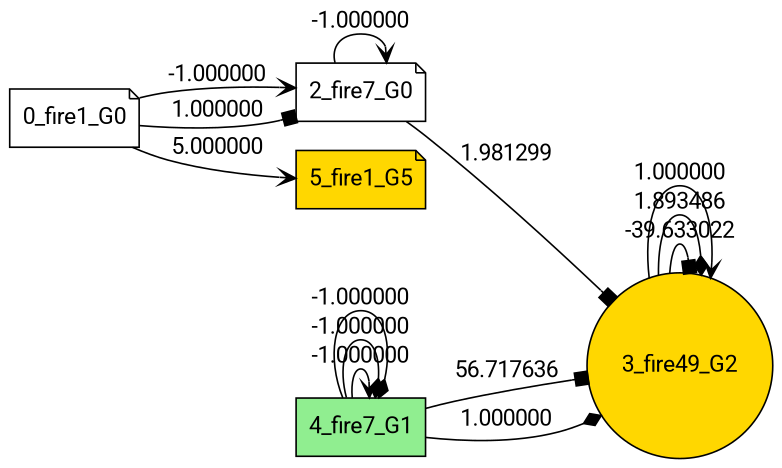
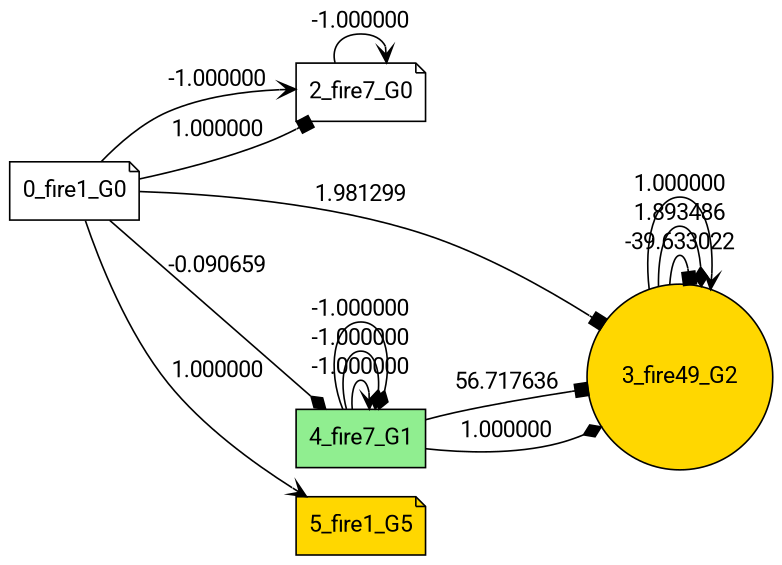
(218, 148) -> (218, 371)
(506, 203) -> (374, 220)
none -> (210, 308)
